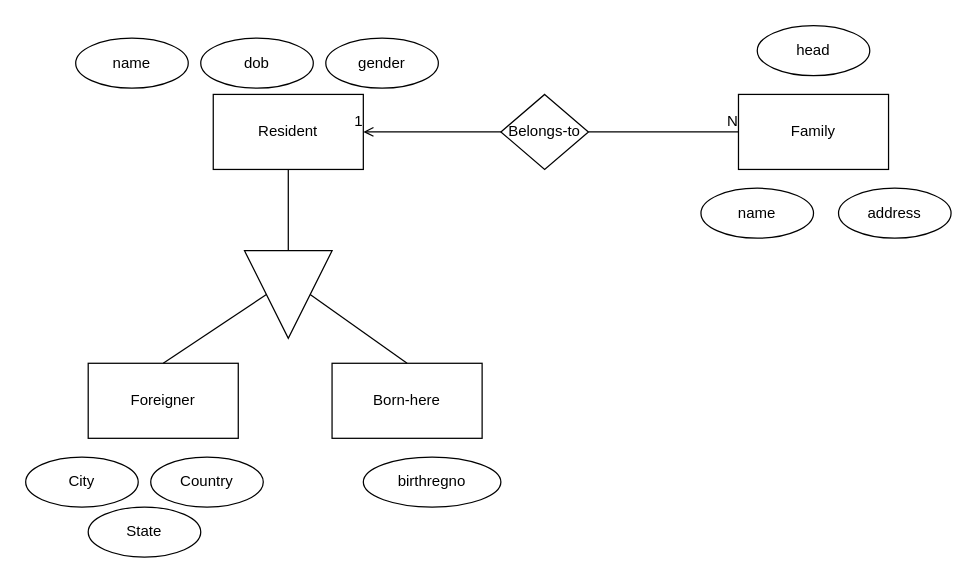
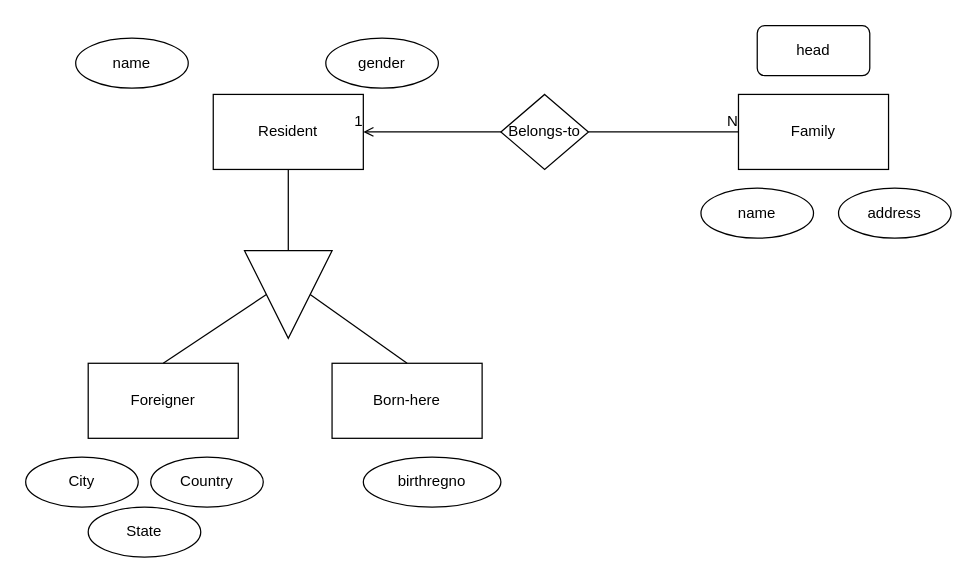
(813, 51) -> (813, 51)
(257, 63) -> none
